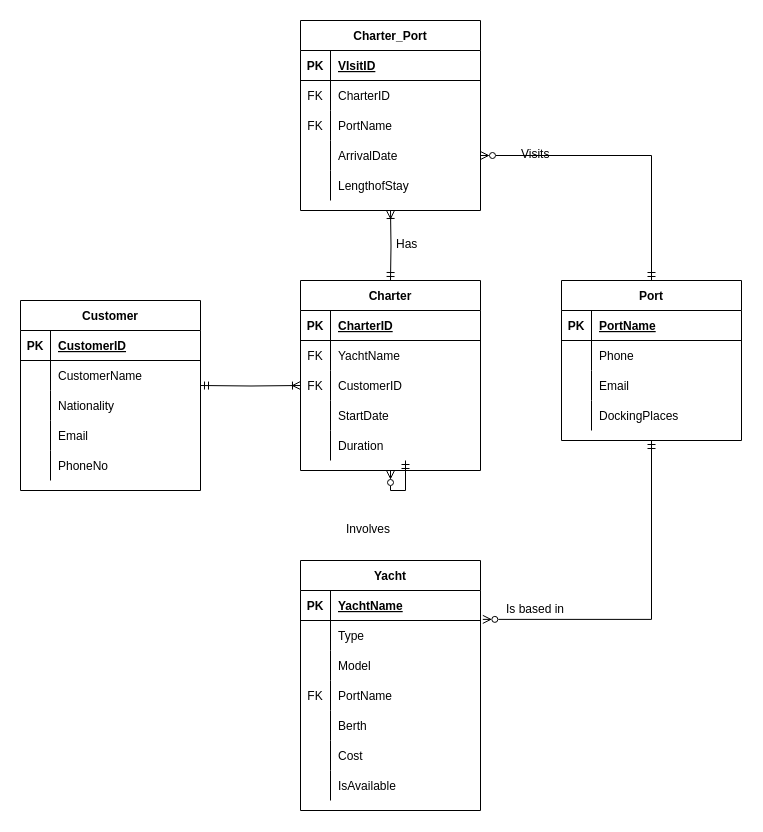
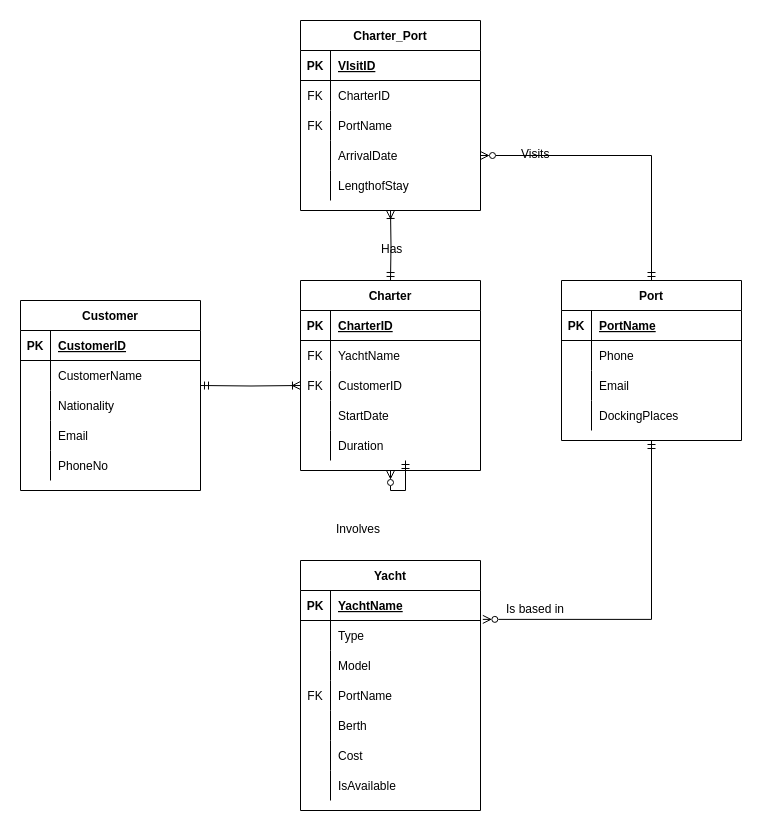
(416, 246) -> (401, 251)
(371, 531) -> (361, 531)
